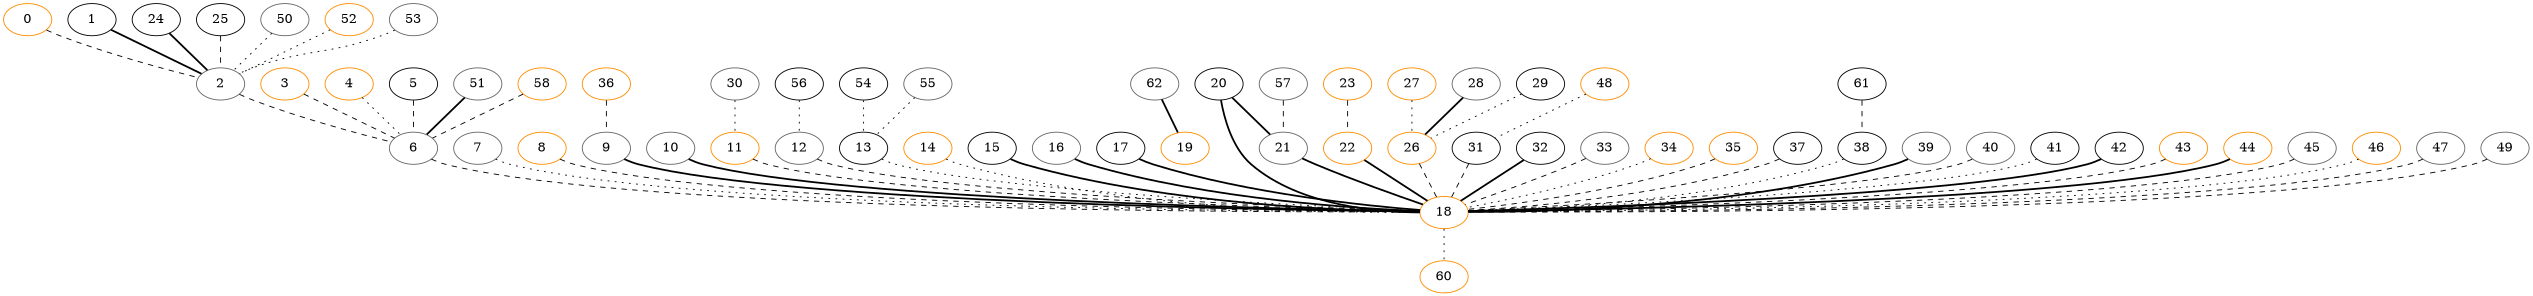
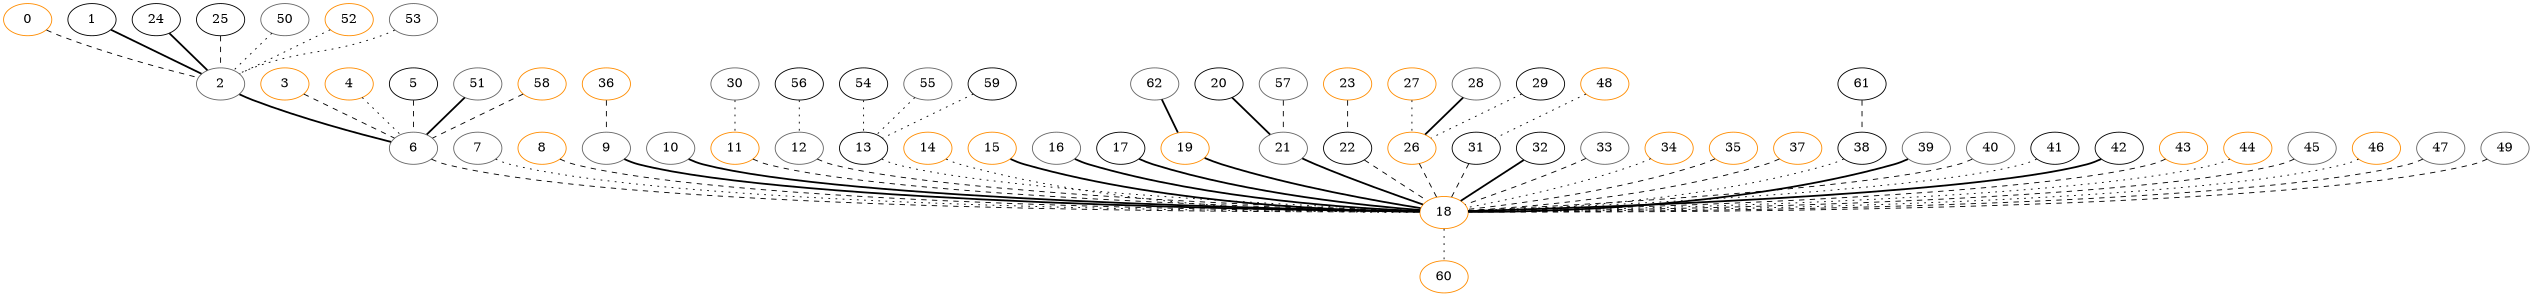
none -> (992, 84)
(314, 121) -> (314, 121)
(992, 148) -> (992, 148)
(1348, 148) -> (1348, 148)
(1798, 148) -> (1798, 148)
(1396, 180) -> (1396, 180)
(1291, 189) -> (1312, 188)
(1851, 200) -> (1851, 200)
